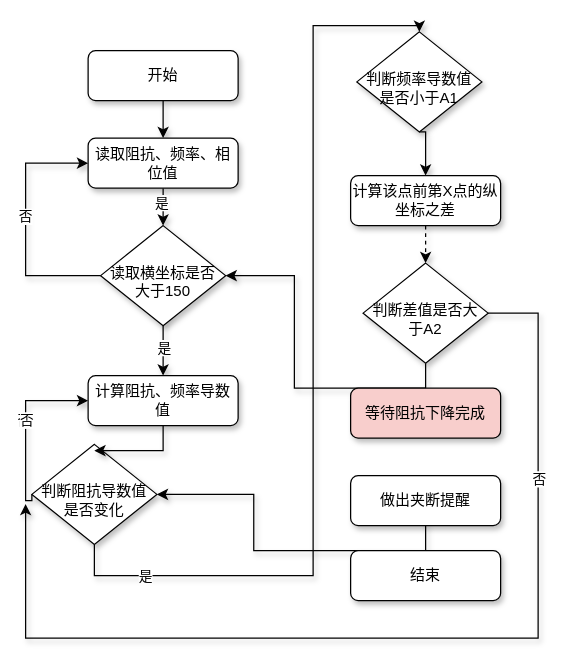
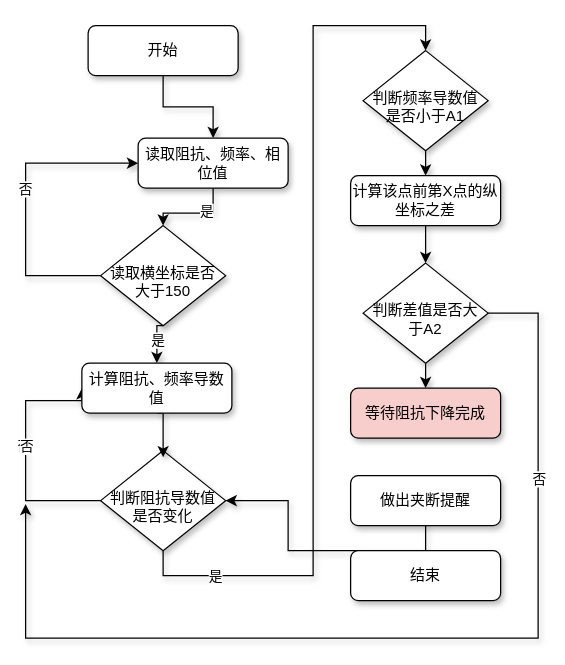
(163, 76) -> (163, 51)
(419, 82) -> (426, 101)
(163, 163) -> (213, 163)
(426, 241) -> (426, 241)
(294, 333) -> (426, 378)
(163, 401) -> (157, 388)
(94, 494) -> (163, 501)
